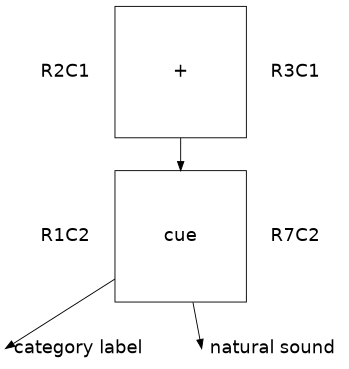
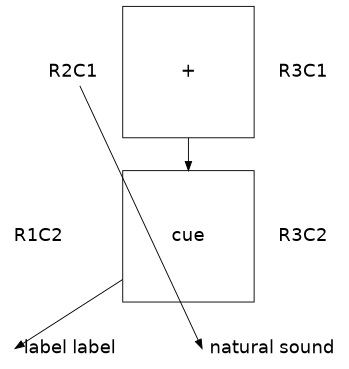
(296, 236) -> (303, 236)
(196, 321) -> (139, 213)
(78, 349) -> (70, 349)
